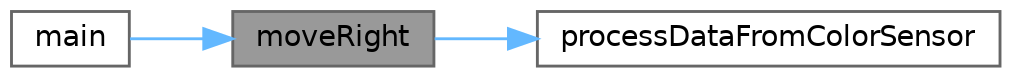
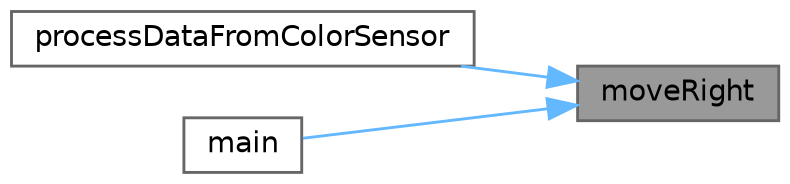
(471, 39) -> (505, 72)
